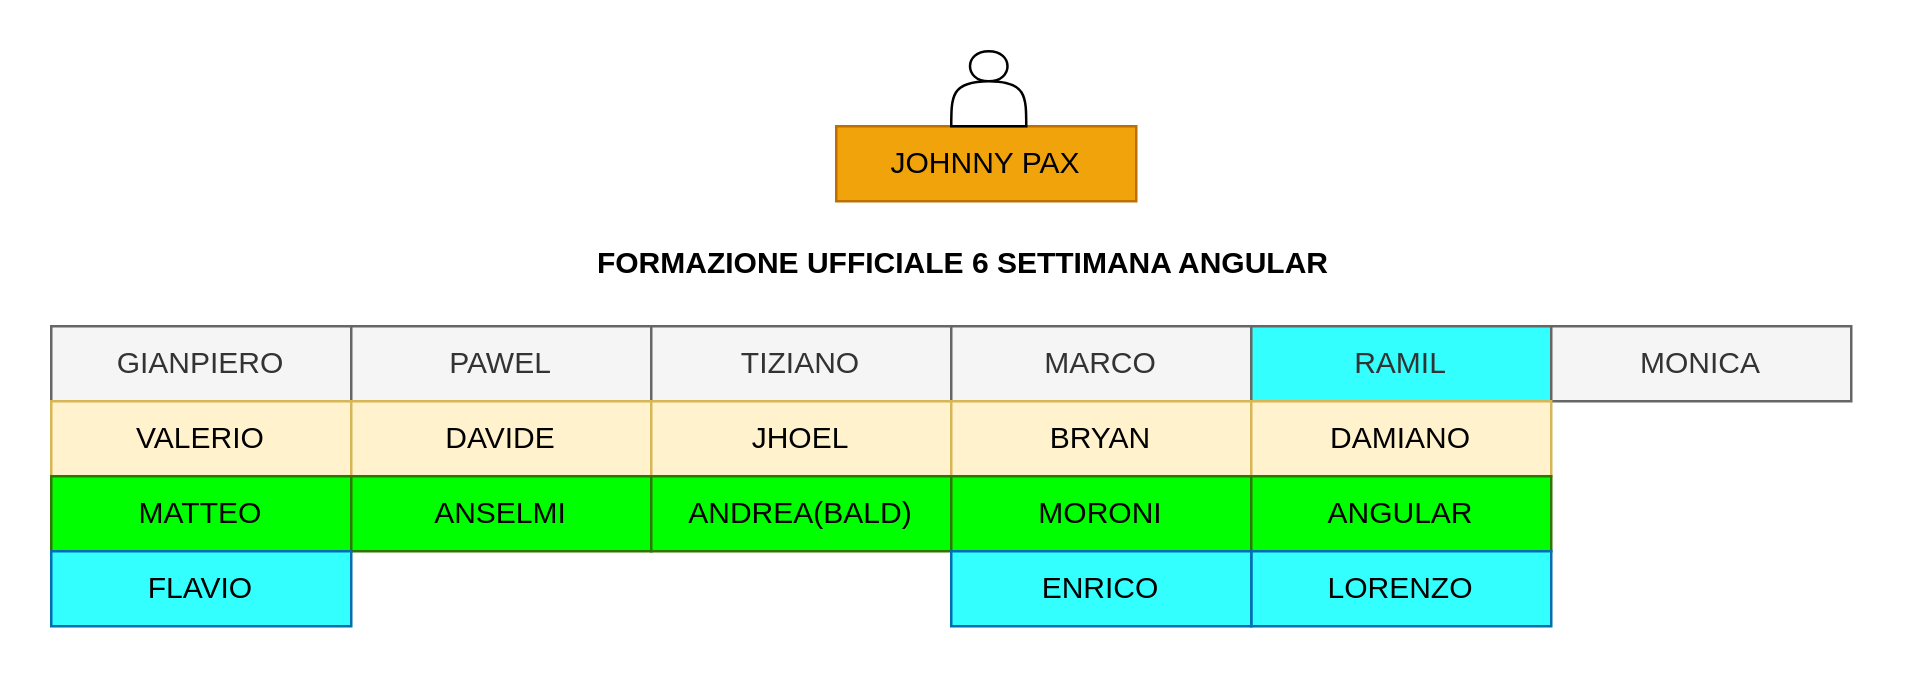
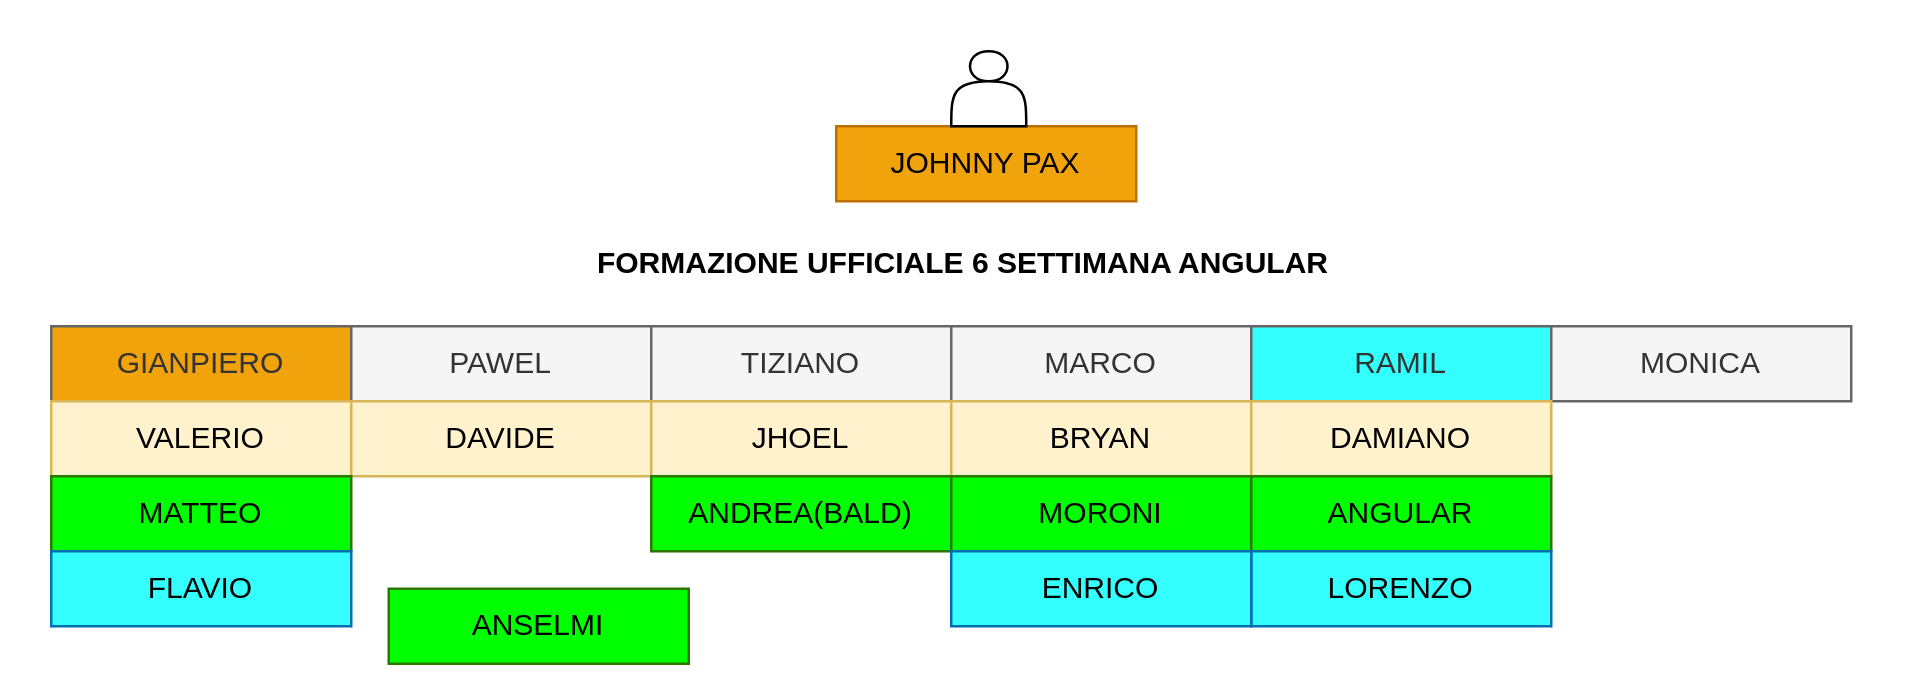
(201, 364) -> (201, 364)
(501, 514) -> (539, 626)
